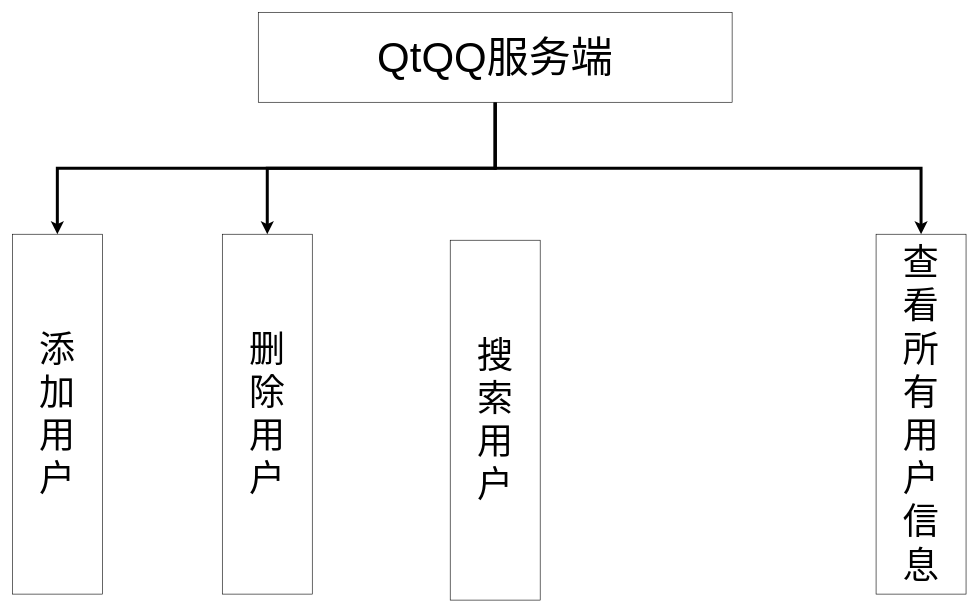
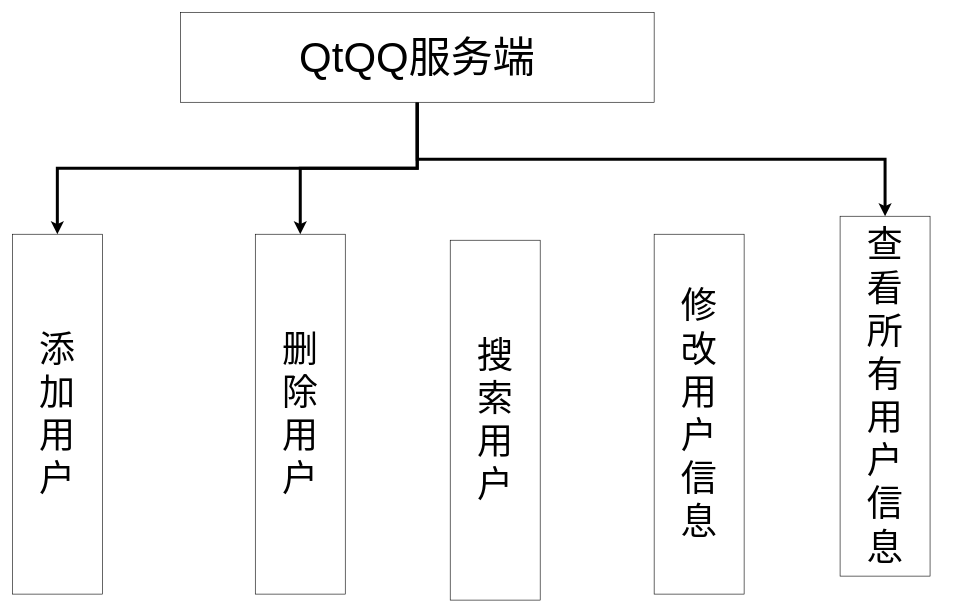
(495, 57) -> (417, 57)
(267, 414) -> (300, 414)
none -> (699, 414)
(921, 414) -> (885, 396)
